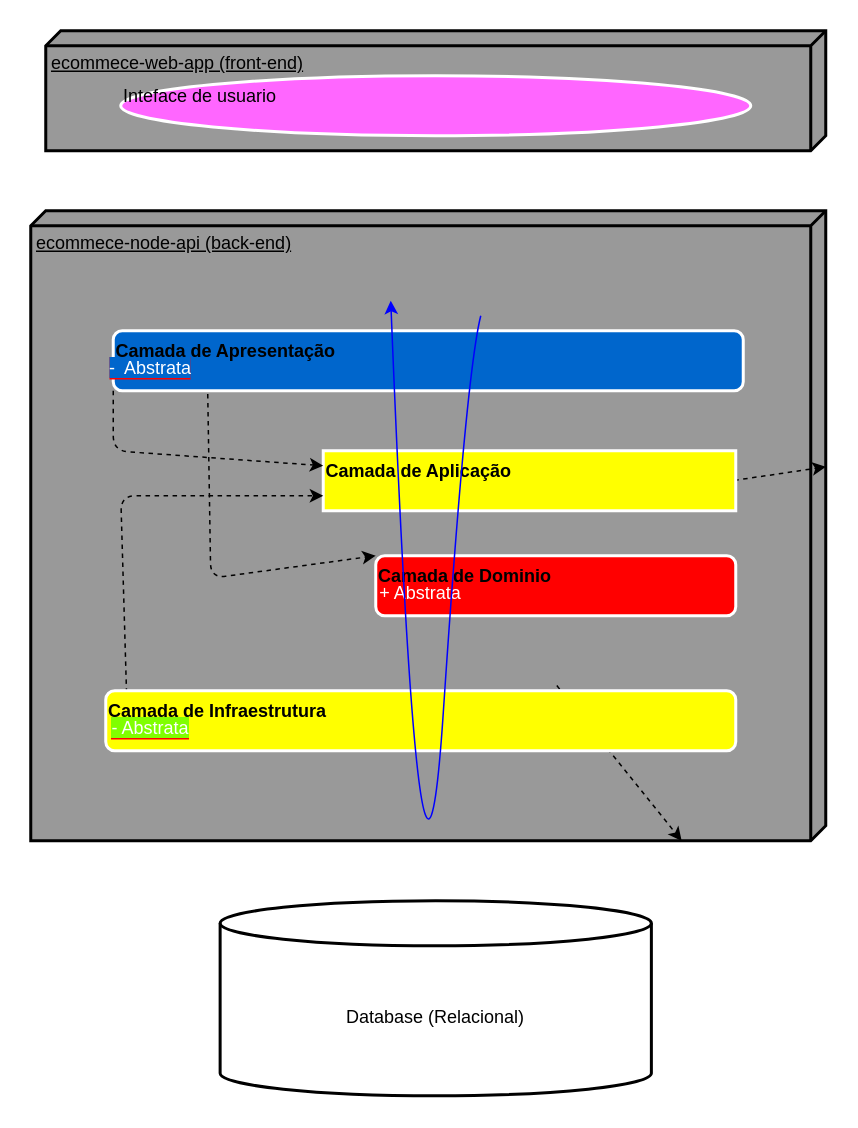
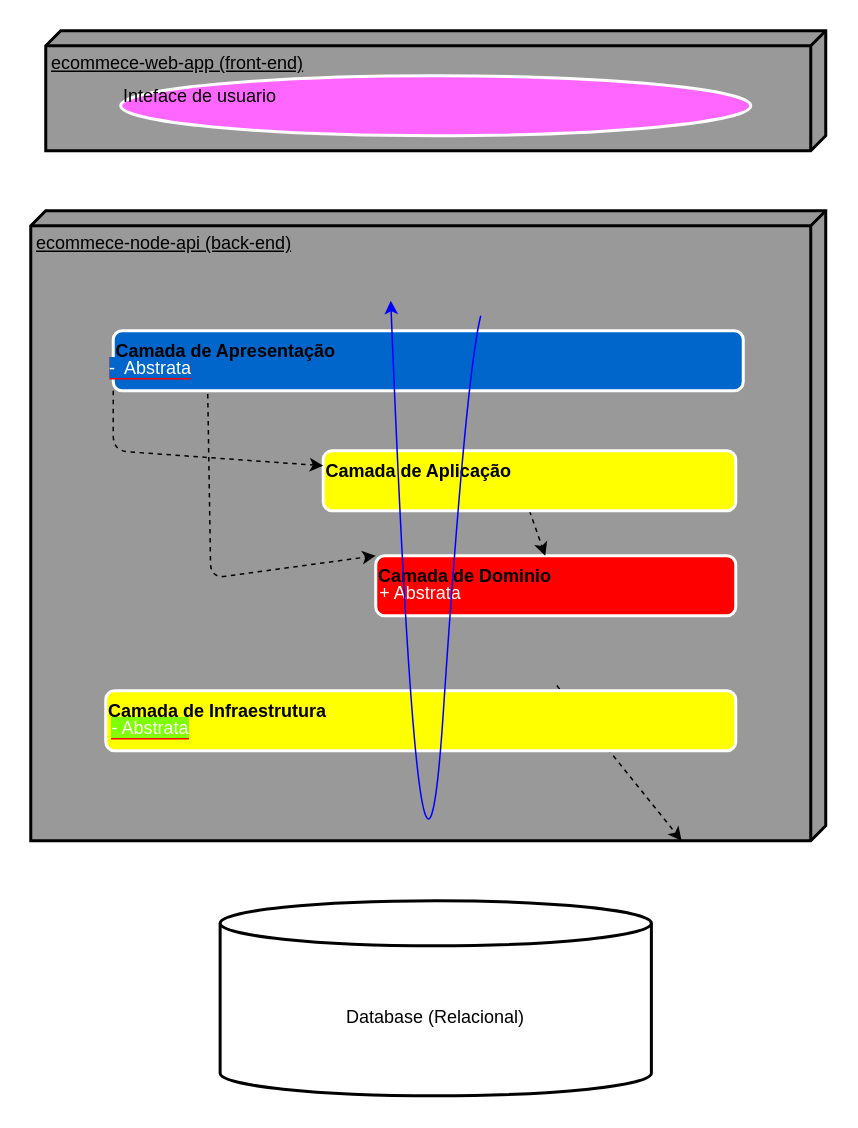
(775, 474) -> (536, 529)
(530, 481) -> (530, 481)
(141, 496) -> none
